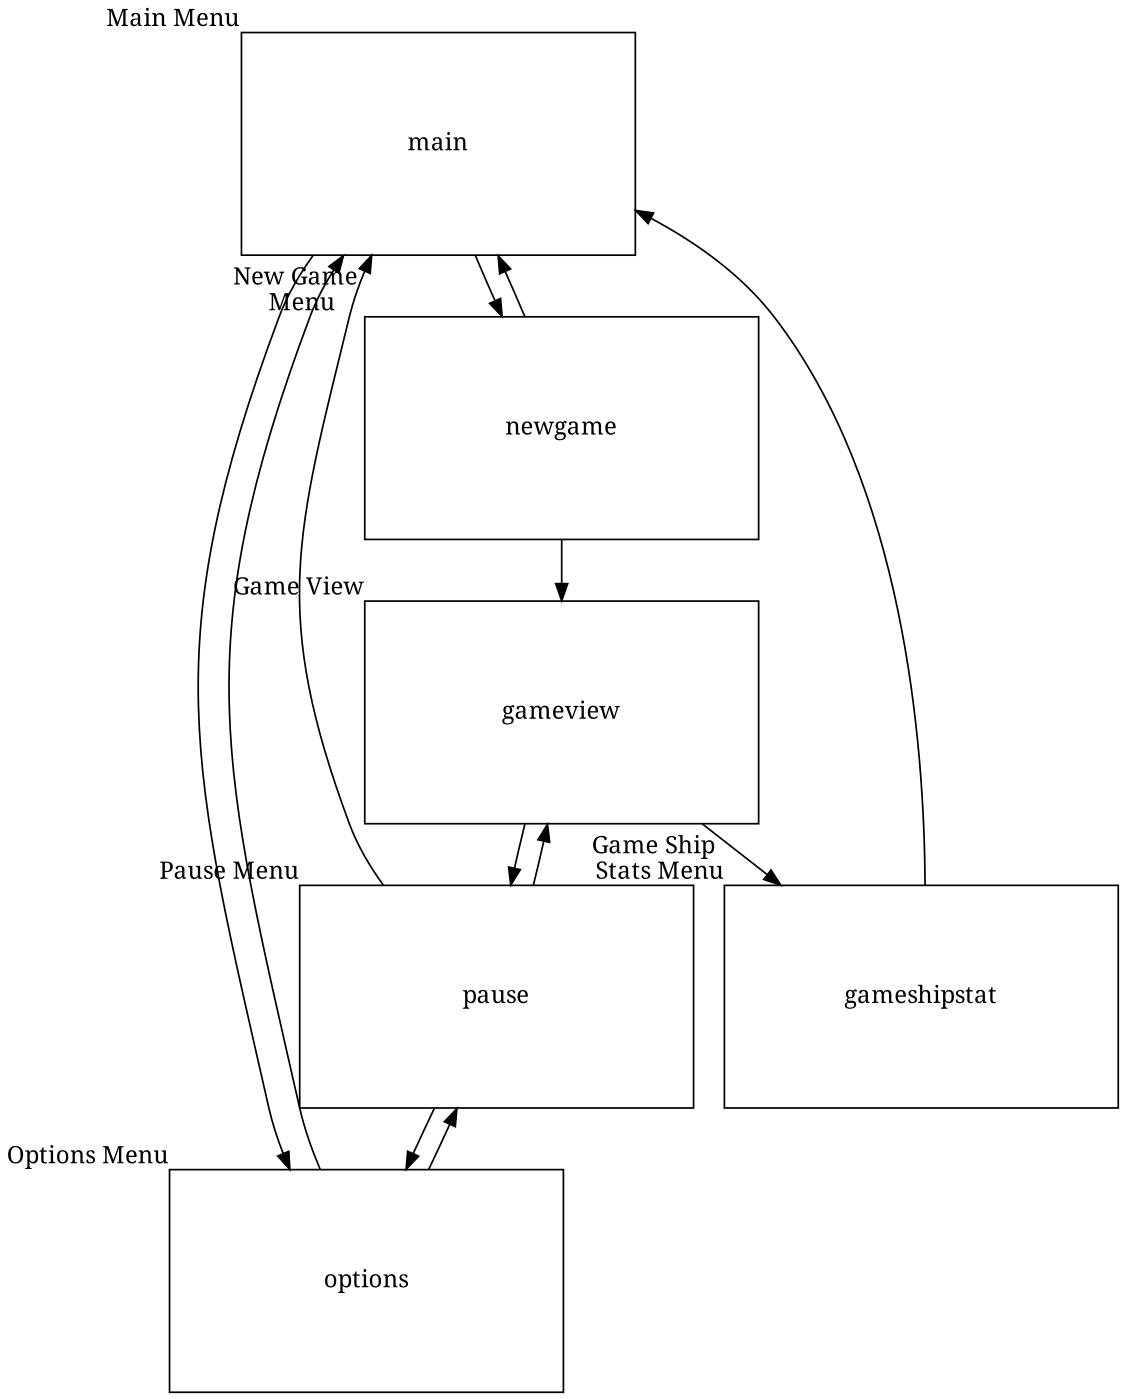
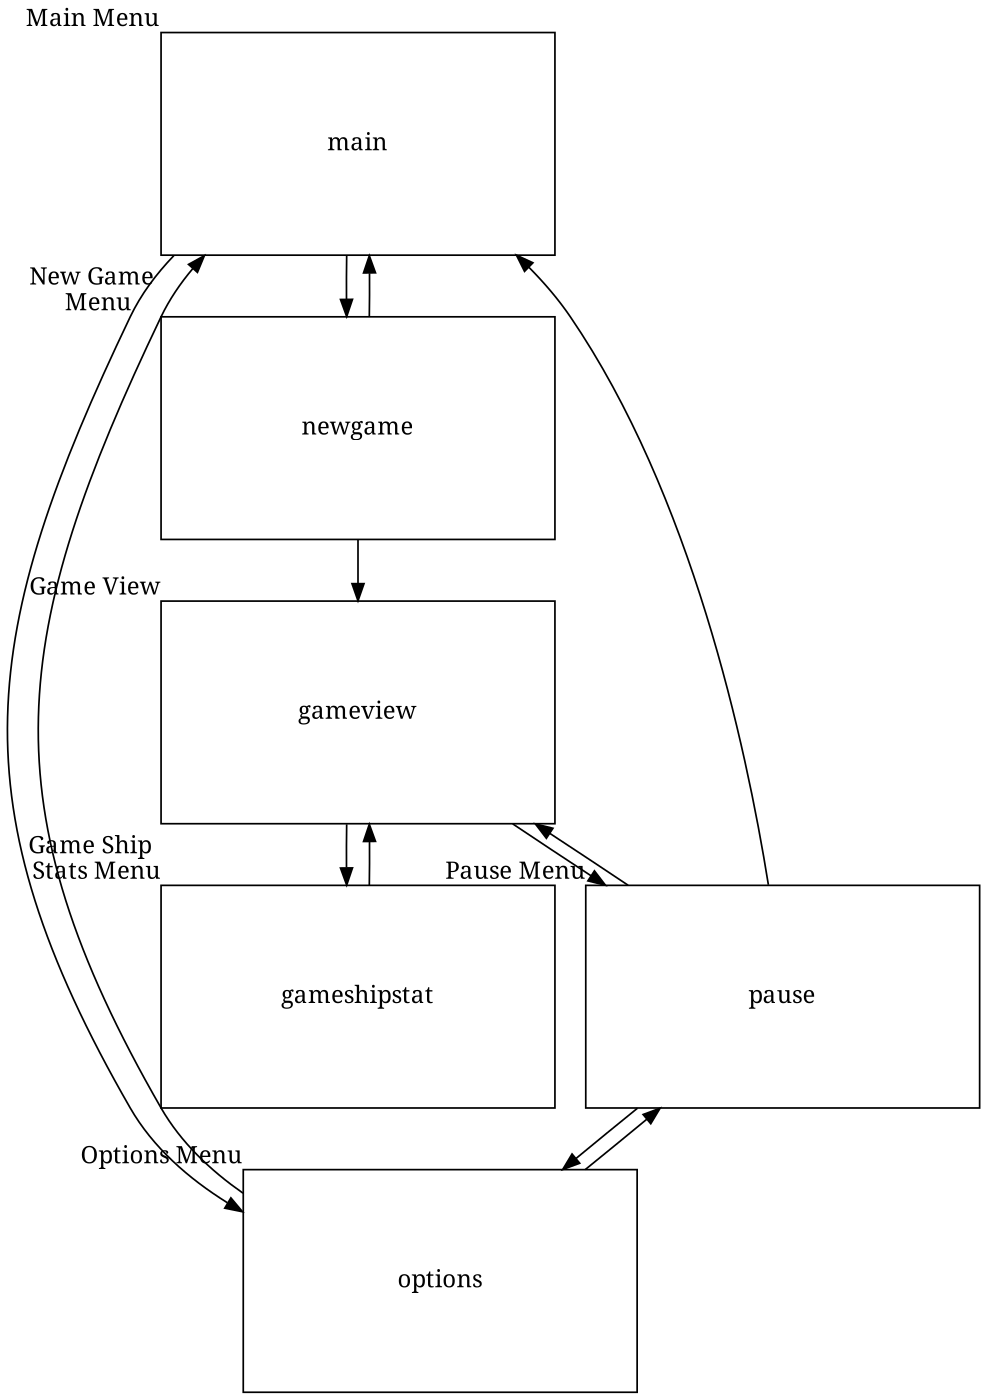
(872, 512) -> (370, 863)
